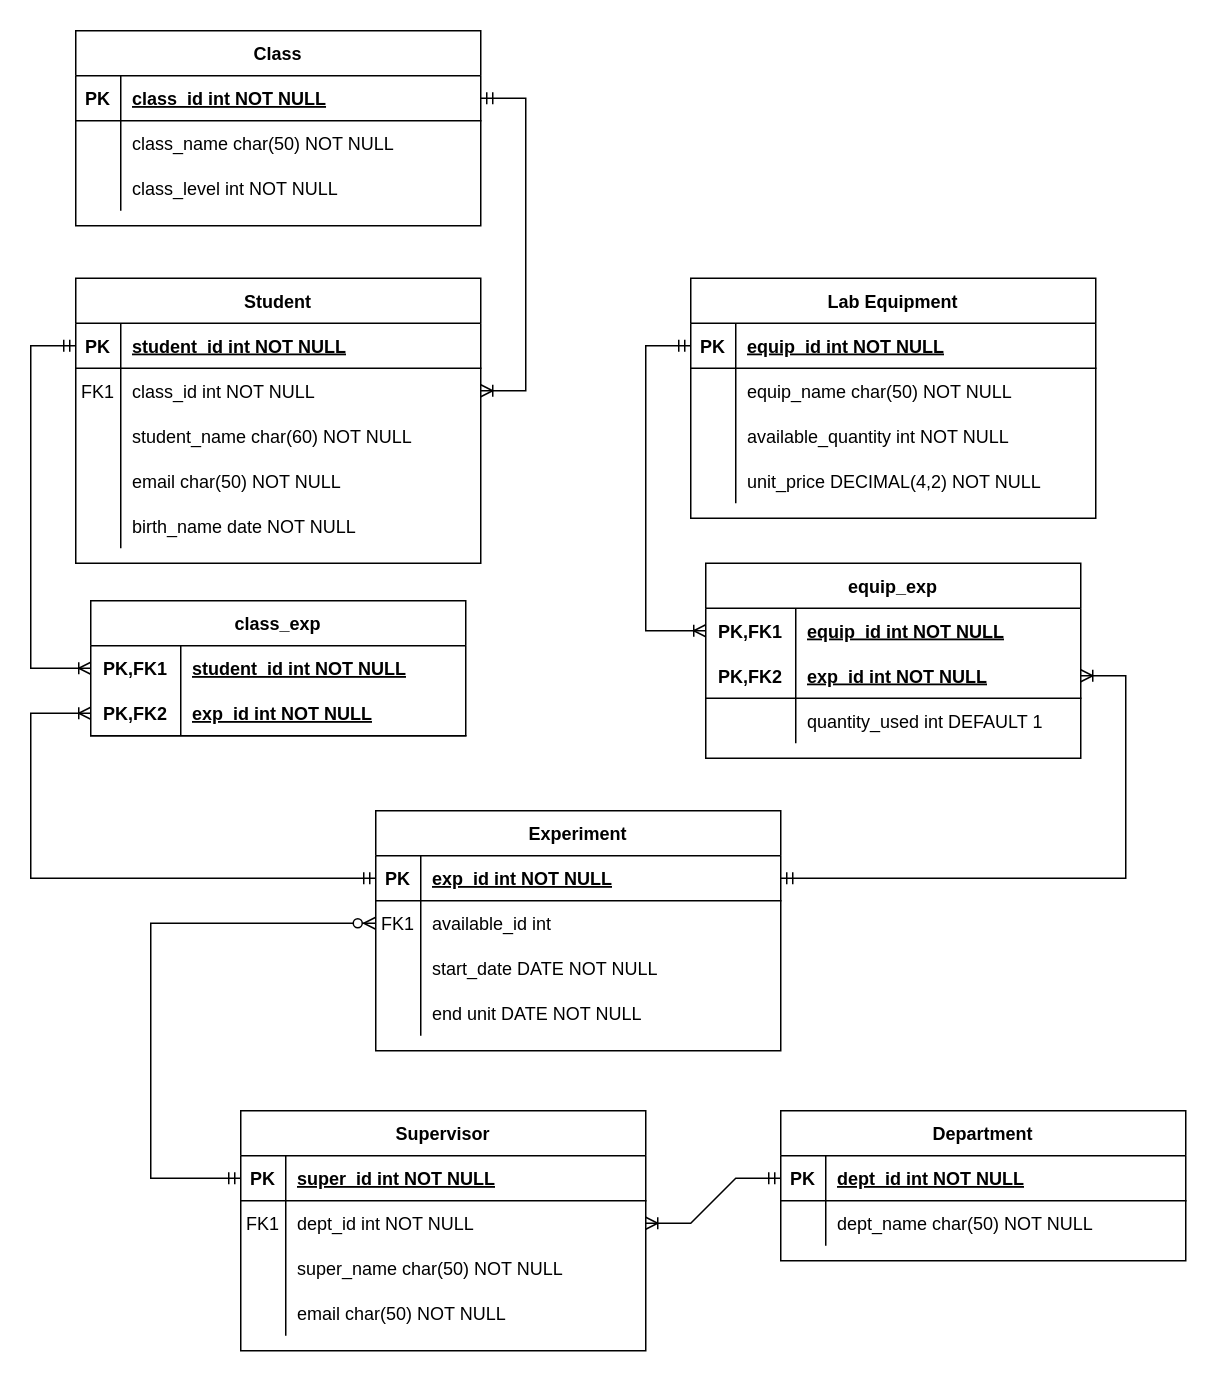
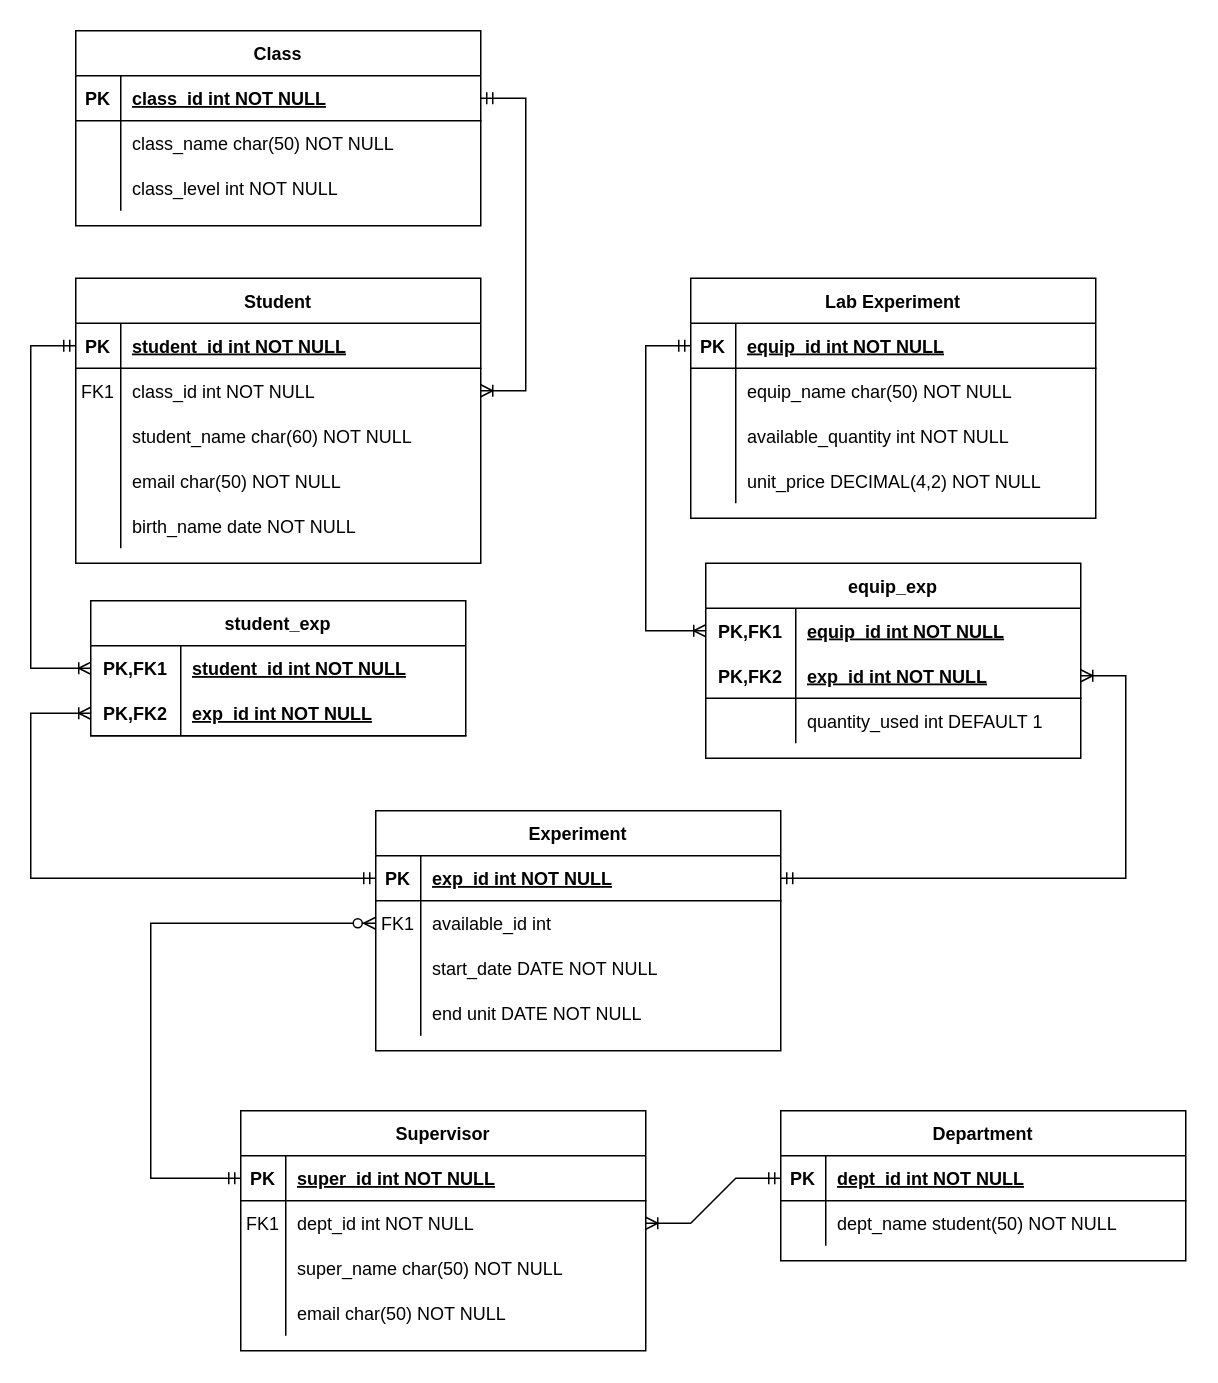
(893, 302) -> (893, 302)
(278, 624) -> (278, 624)
(966, 1224) -> (981, 1224)
